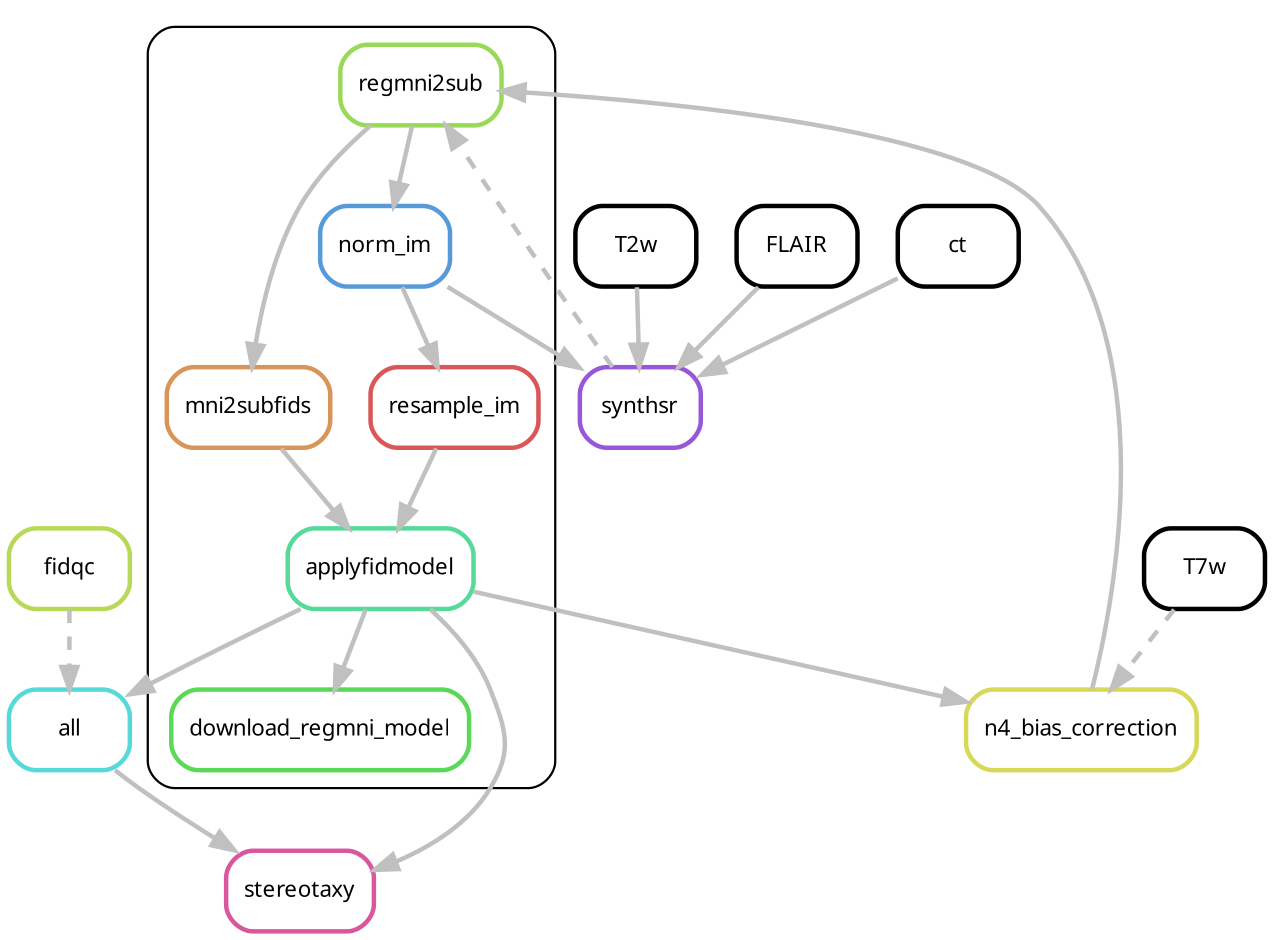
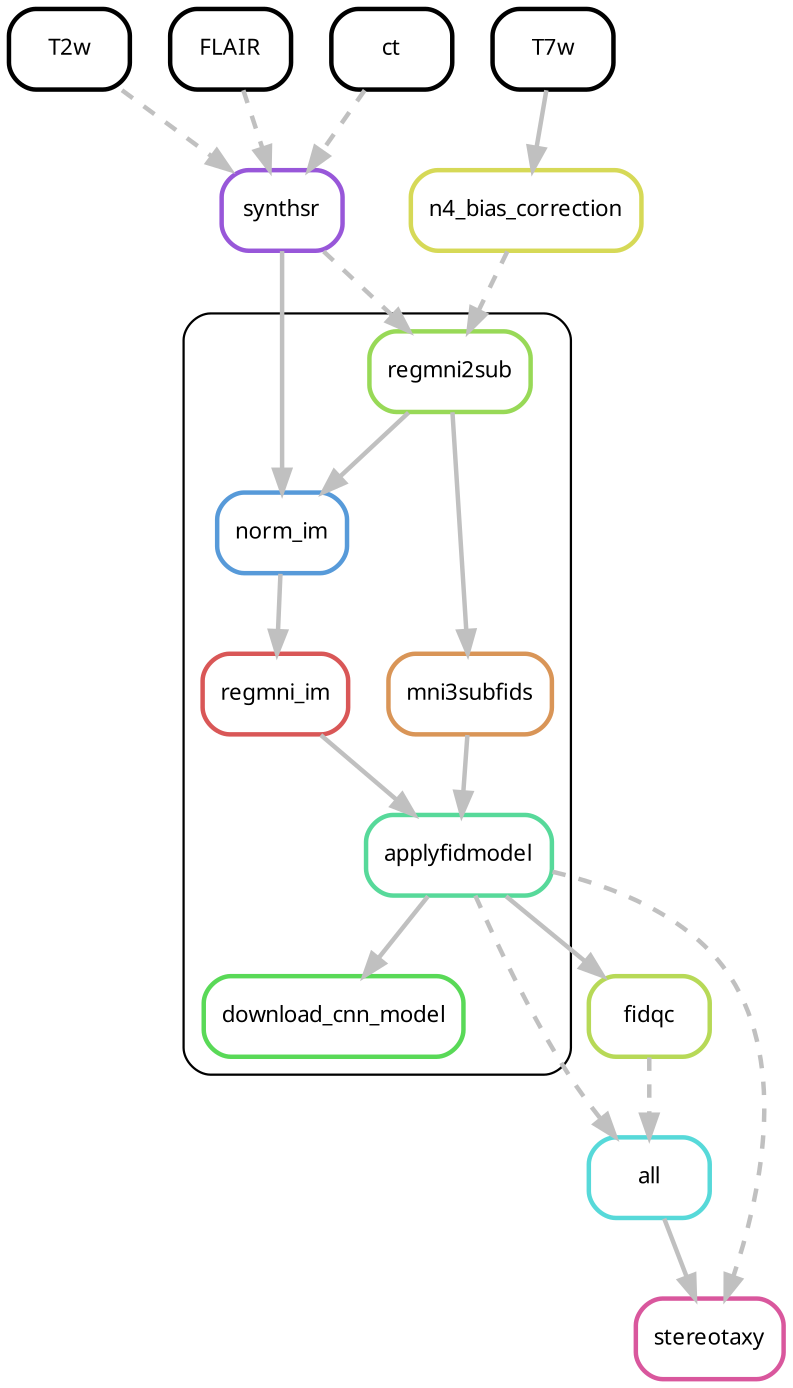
(1027, 197) -> (493, 281)
(638, 316) -> (167, 123)
(727, 319) -> (253, 119)
(504, 321) -> (282, 360)
(810, 322) -> (343, 121)
(249, 407) -> (470, 694)
(454, 407) -> (275, 694)
(1150, 641) -> (541, 119)
(708, 644) -> (546, 929)
(225, 646) -> (531, 1011)
(320, 730) -> (334, 1016)
(505, 749) -> (751, 1021)
